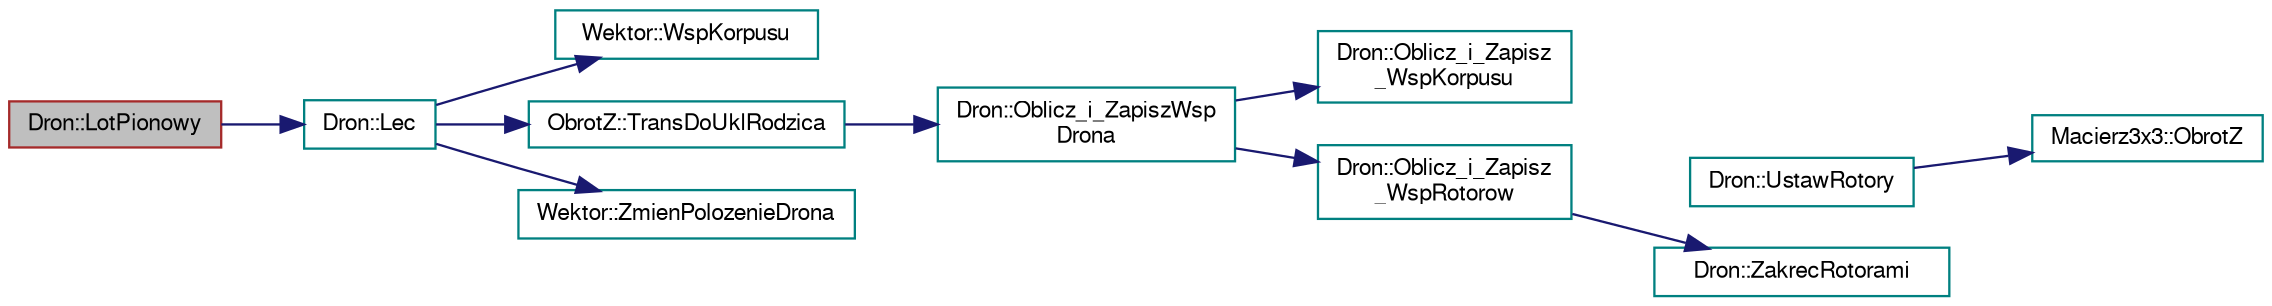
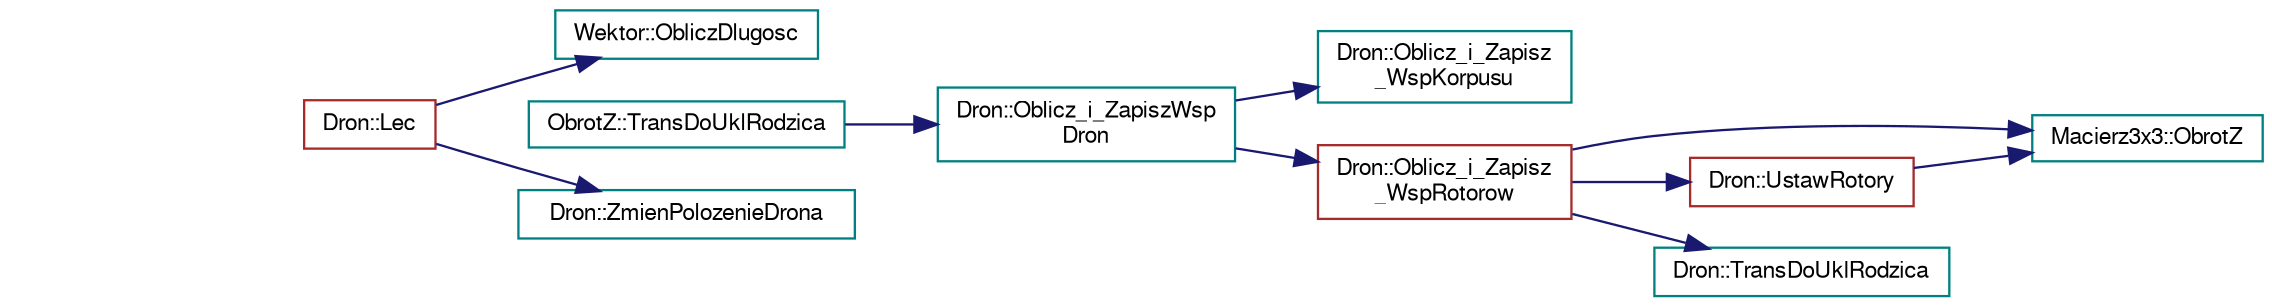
(687, 35) -> (687, 35)
(115, 124) -> none
(370, 124) -> (370, 124)
(470, 124) -> none
(1086, 124) -> (1086, 124)
none -> (1790, 127)
(1445, 182) -> (1445, 182)
none -> (1619, 182)
(1802, 182) -> (1802, 182)
(687, 214) -> (687, 214)
(1802, 272) -> (1802, 272)
